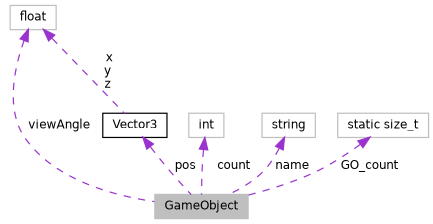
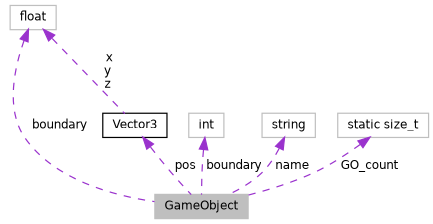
(58, 125) -> (58, 125)
(232, 166) -> (232, 166)
